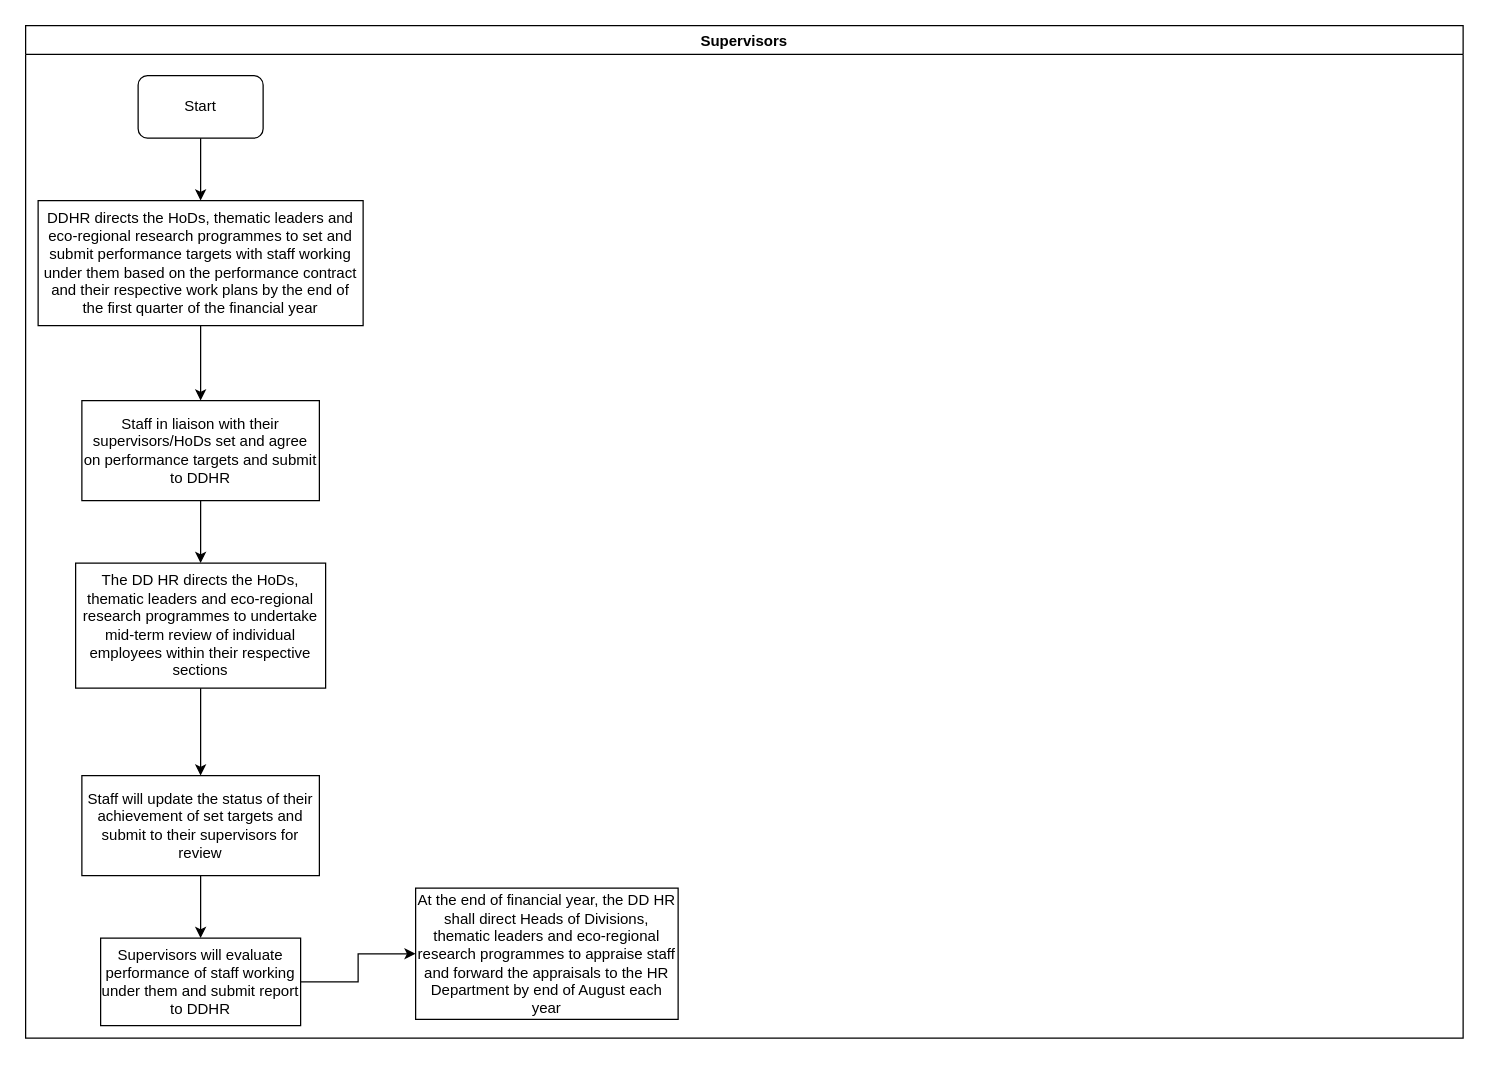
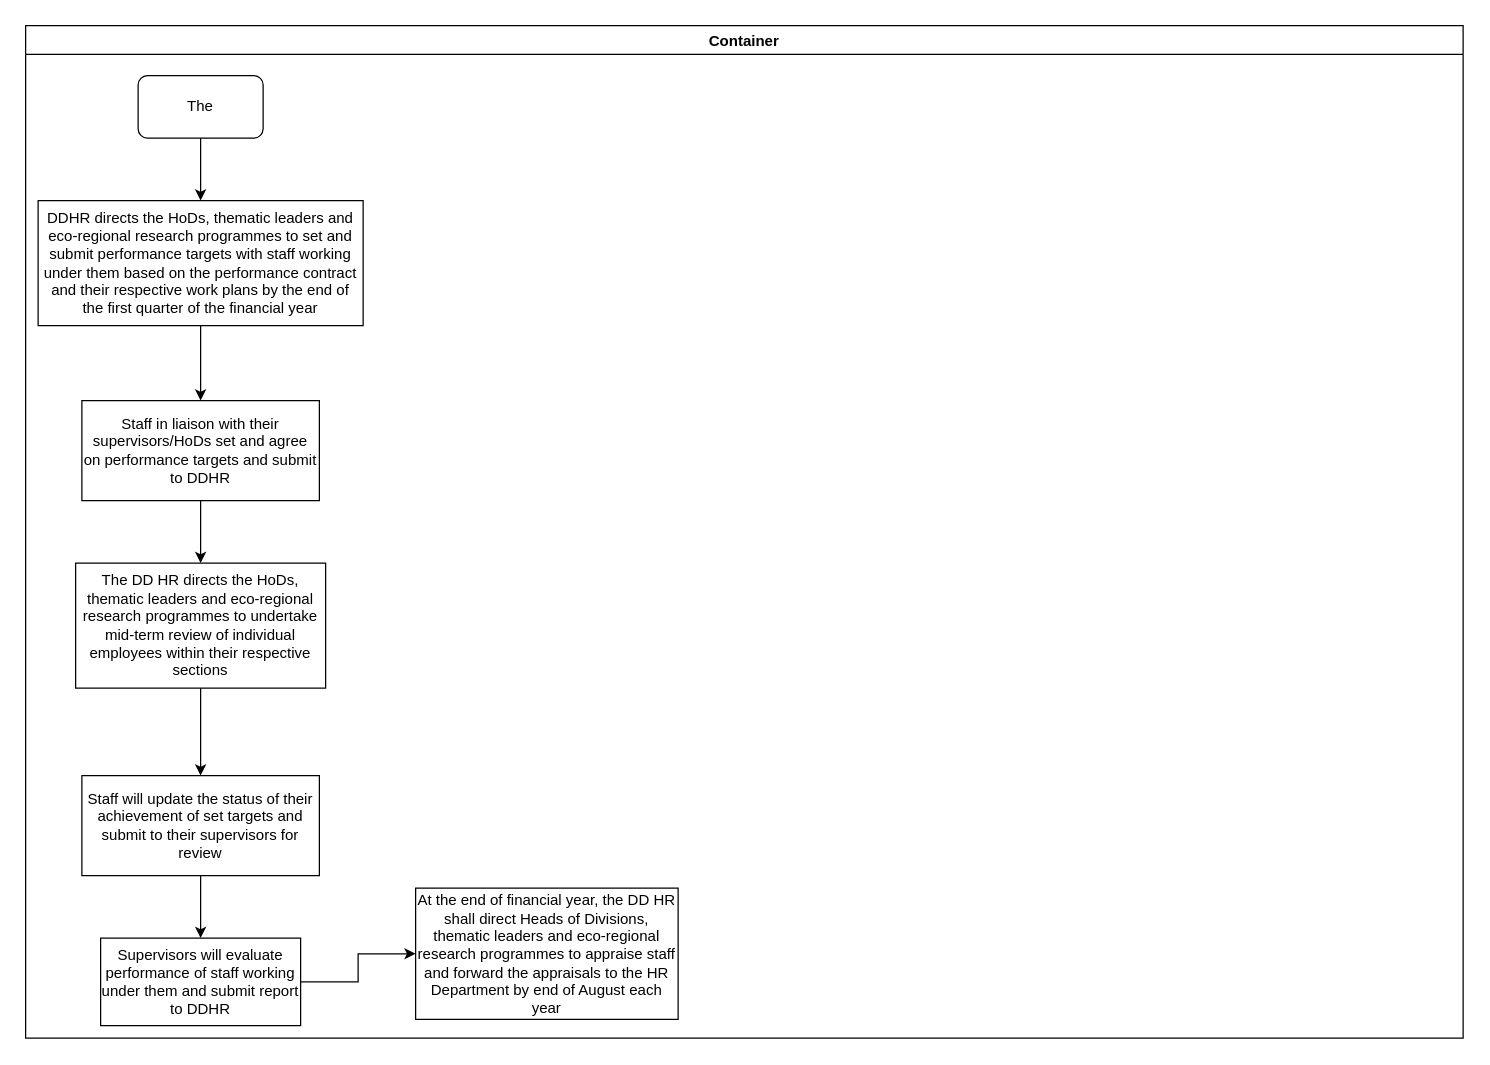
(744, 41) -> (744, 41)
(201, 107) -> (201, 107)
